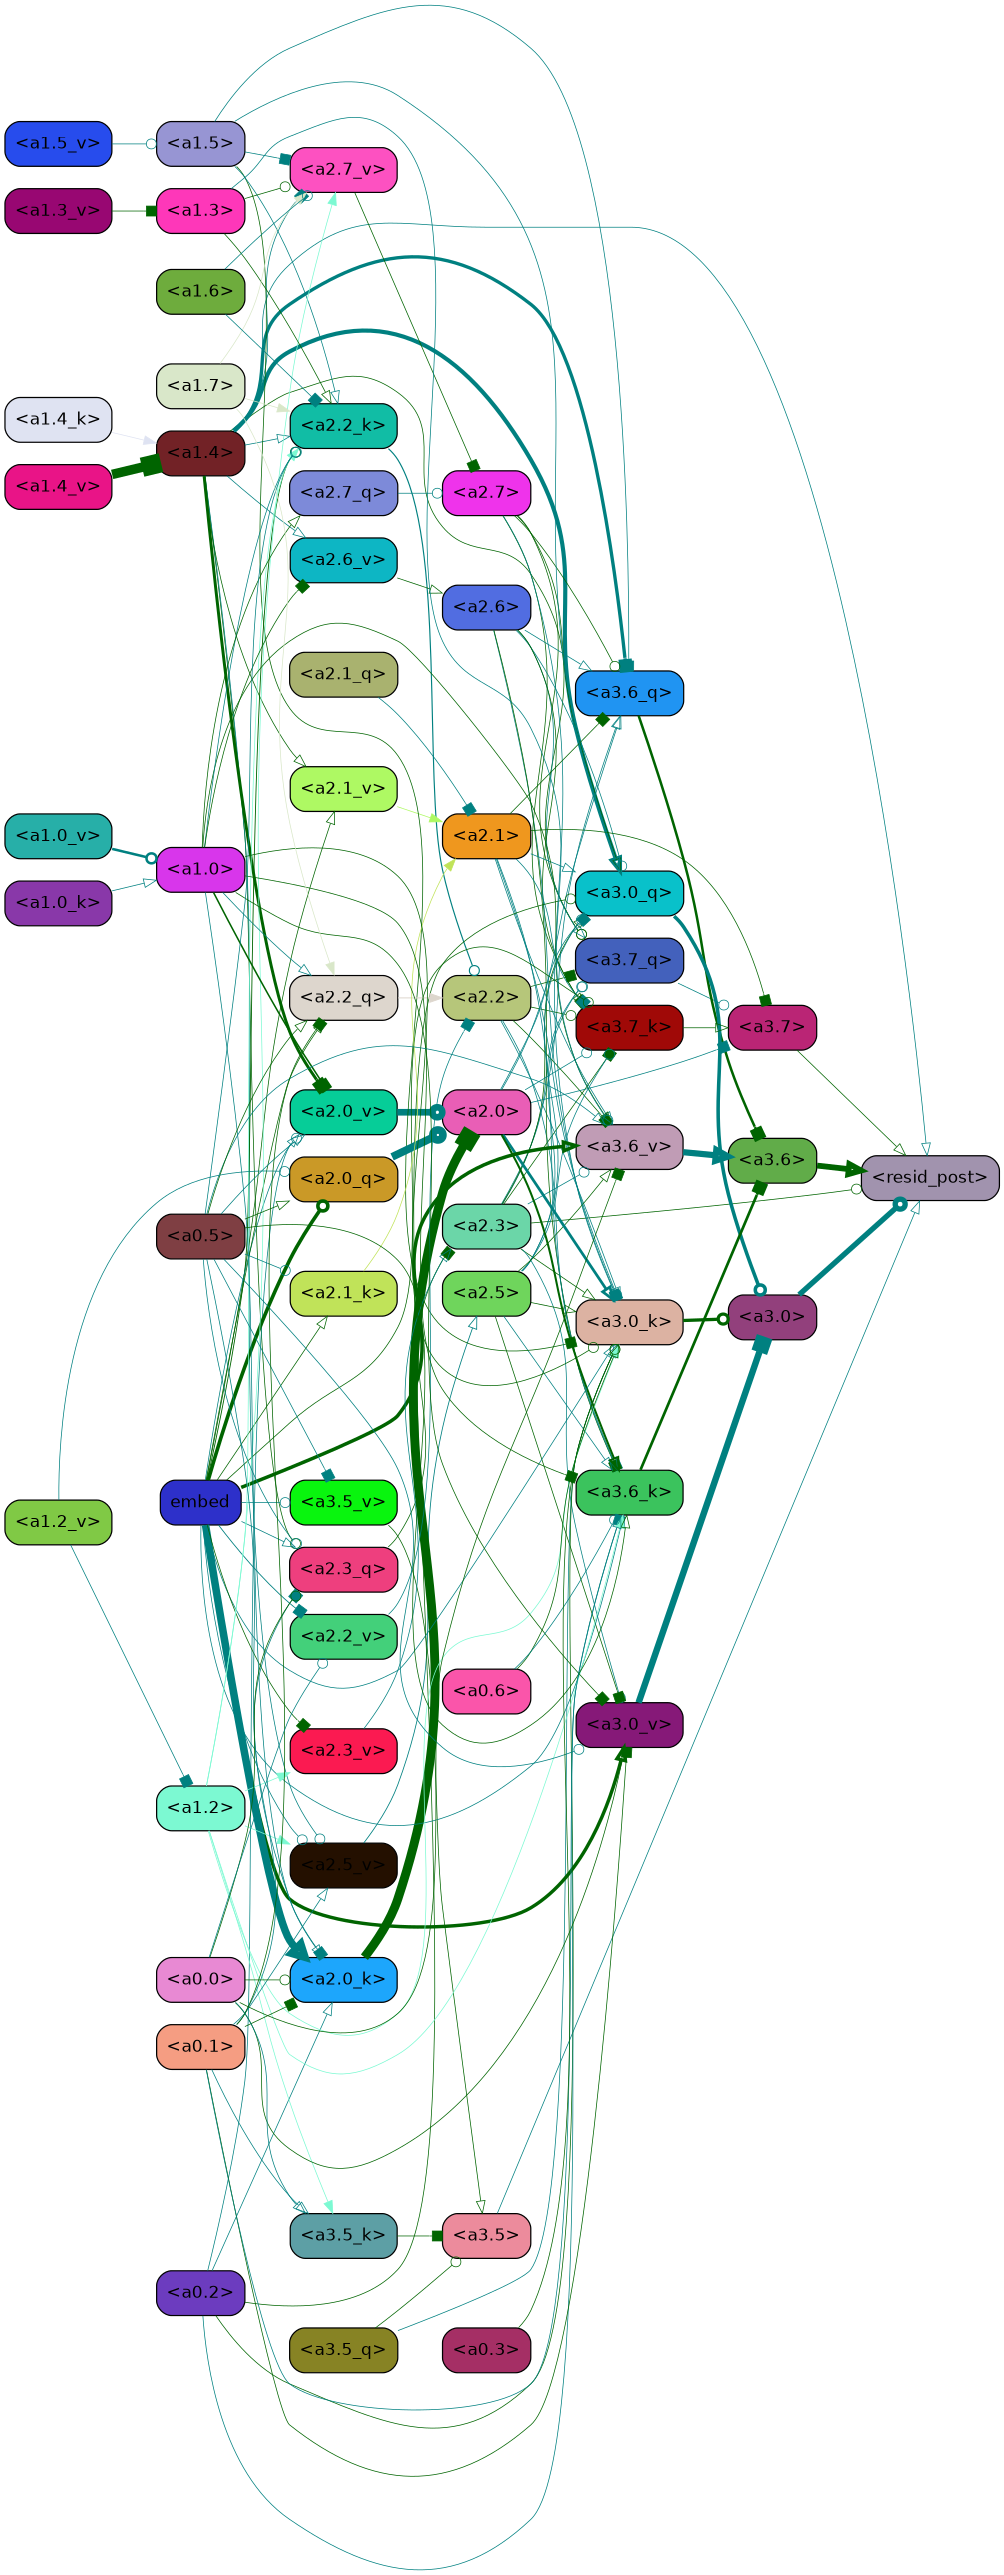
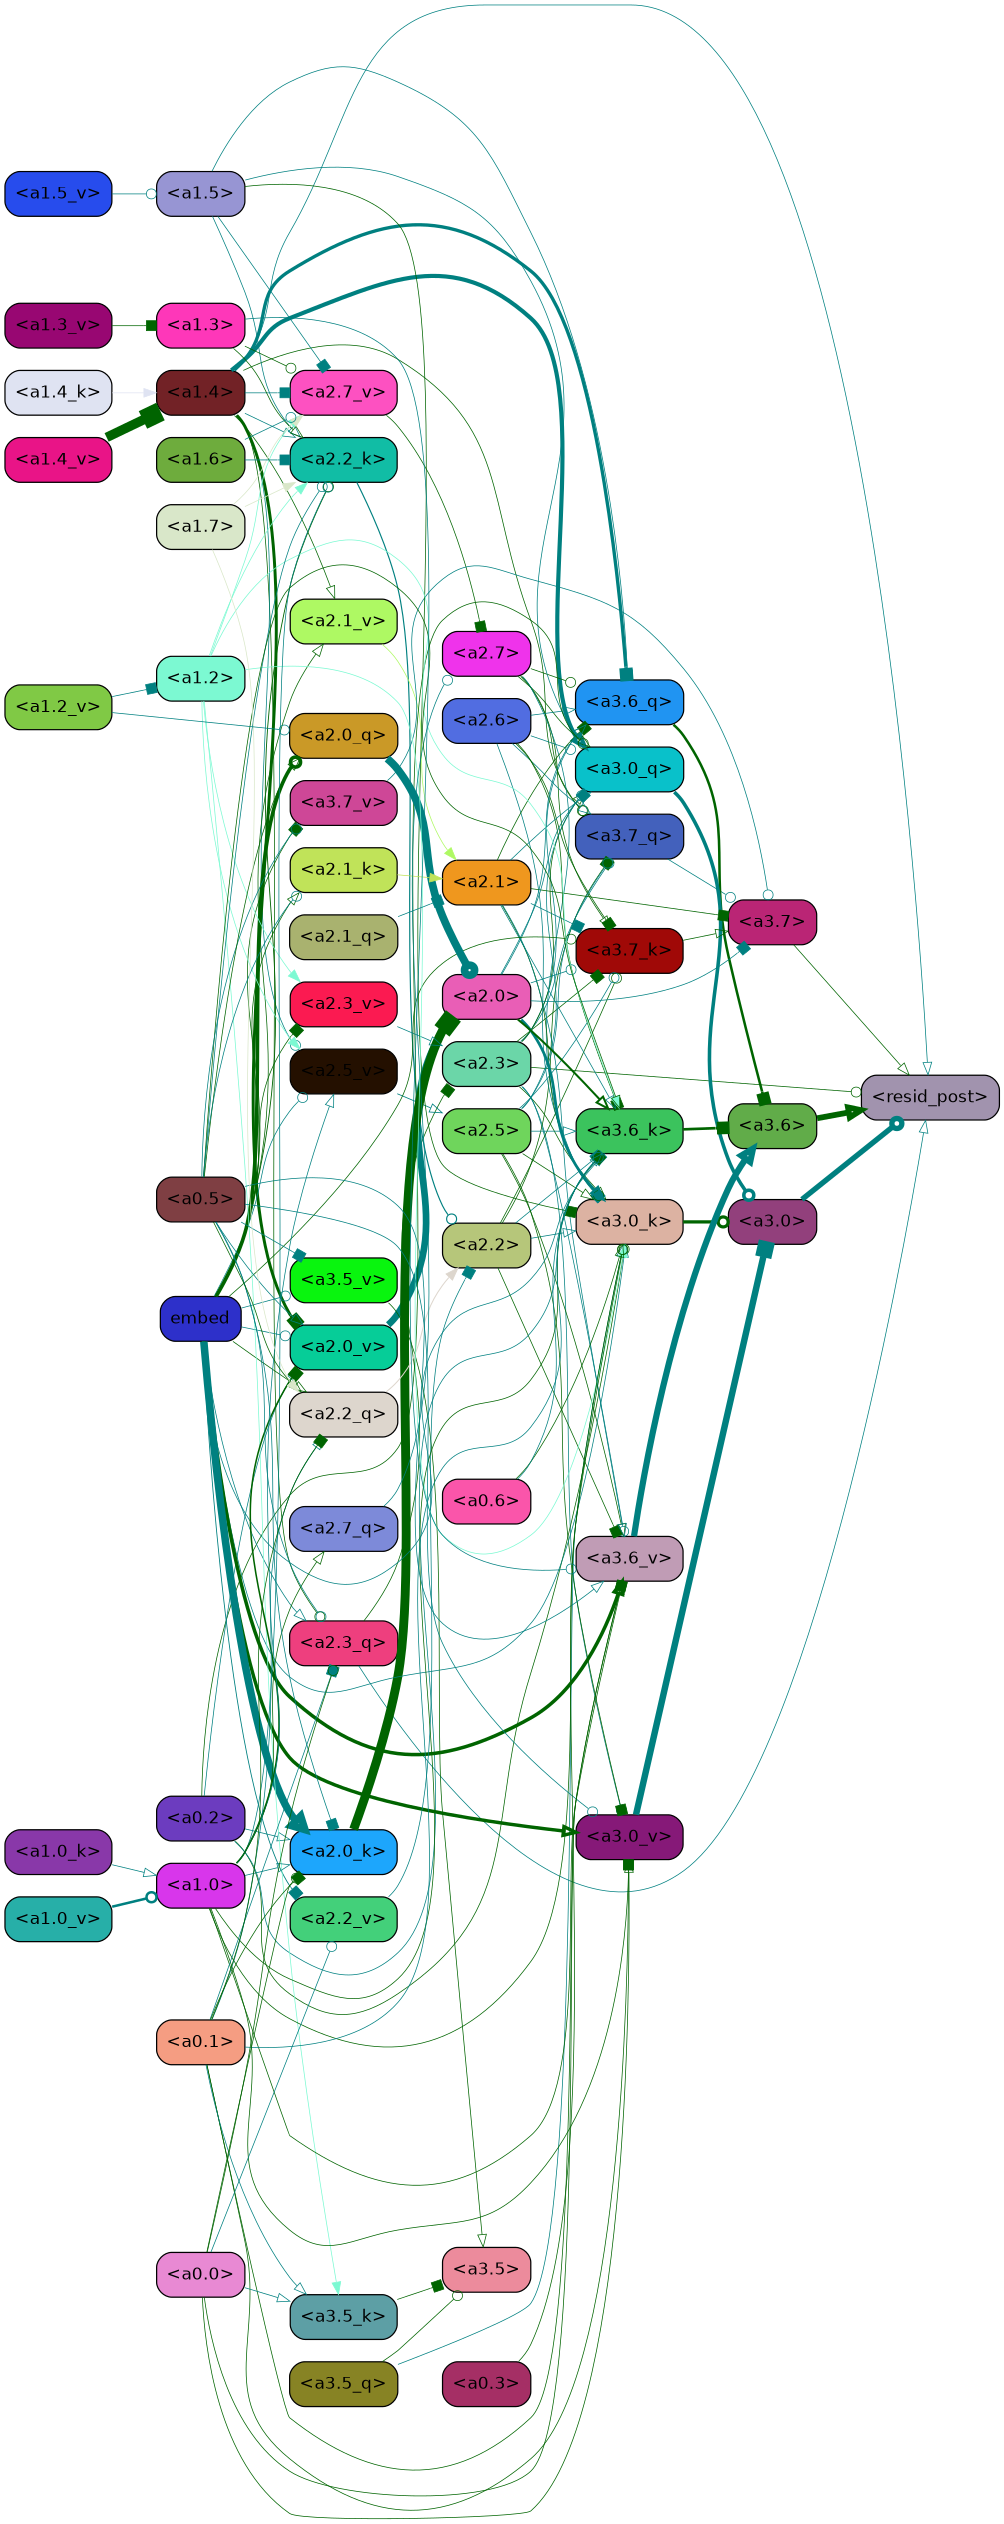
(344, 560) -> none
none -> (344, 803)
(553, 1075) -> (548, 1049)
(706, 1713) -> (777, 1718)
none -> (550, 2357)
